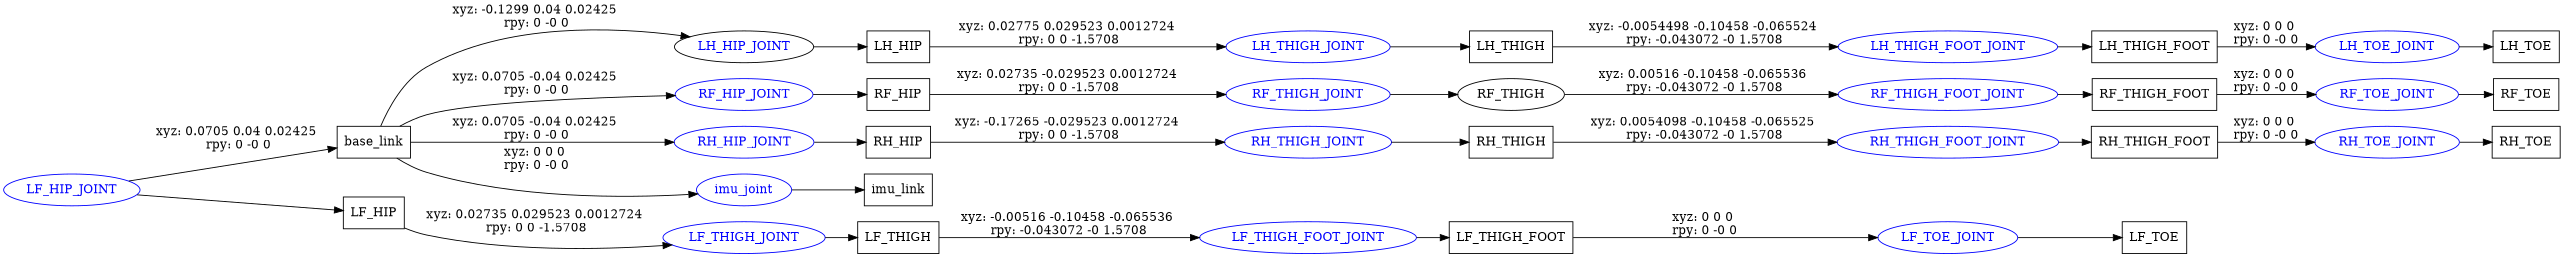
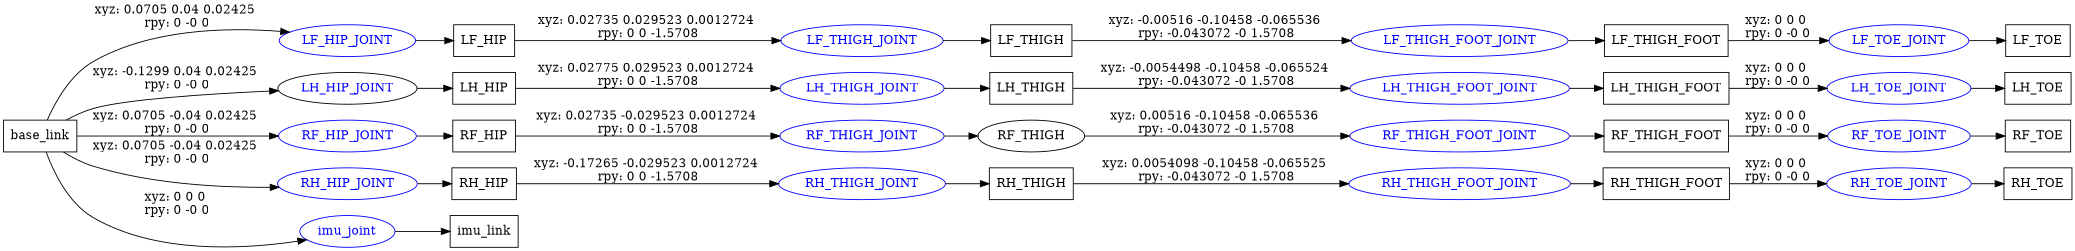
(228, 165) -> (148, 40)
